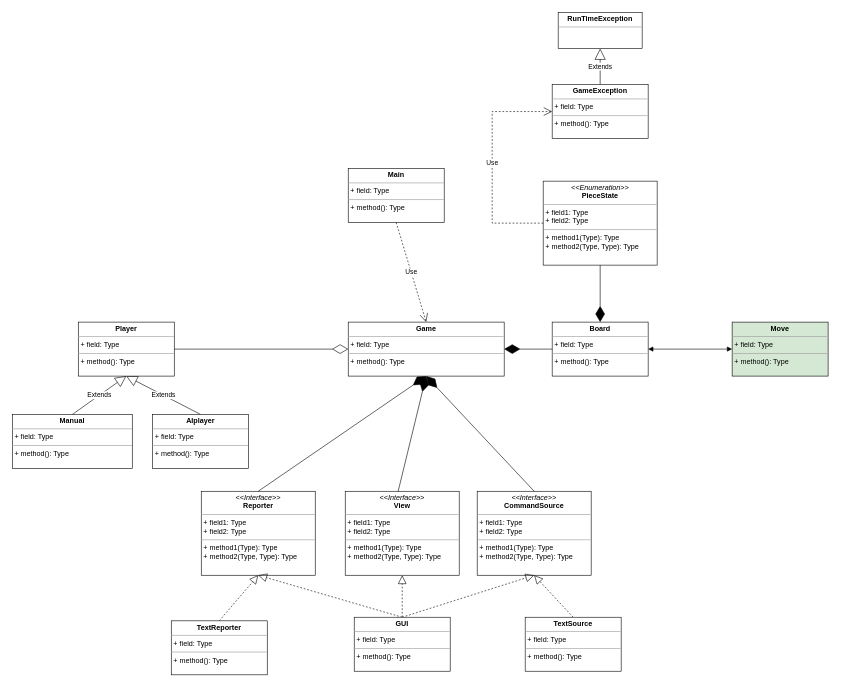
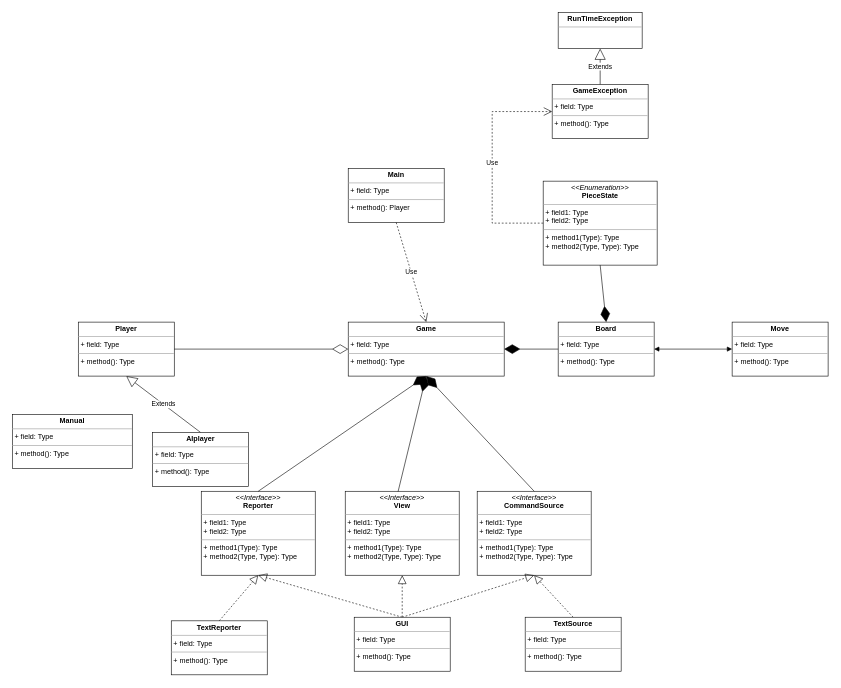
(378, 181) -> (381, 181)
(600, 349) -> (606, 349)
(780, 349) -> (780, 349)
(94, 399) -> none
(201, 441) -> (201, 459)
